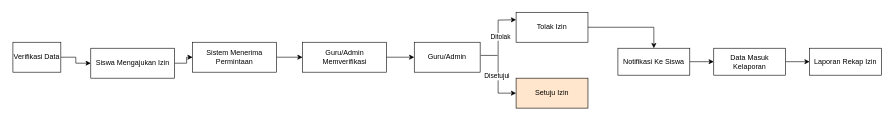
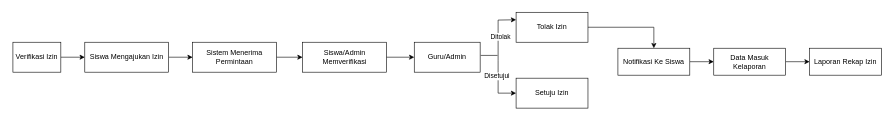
(36, 57) -> (36, 57)
(345, 57) -> (345, 57)
(132, 63) -> (126, 57)
(552, 93) -> (552, 93)
